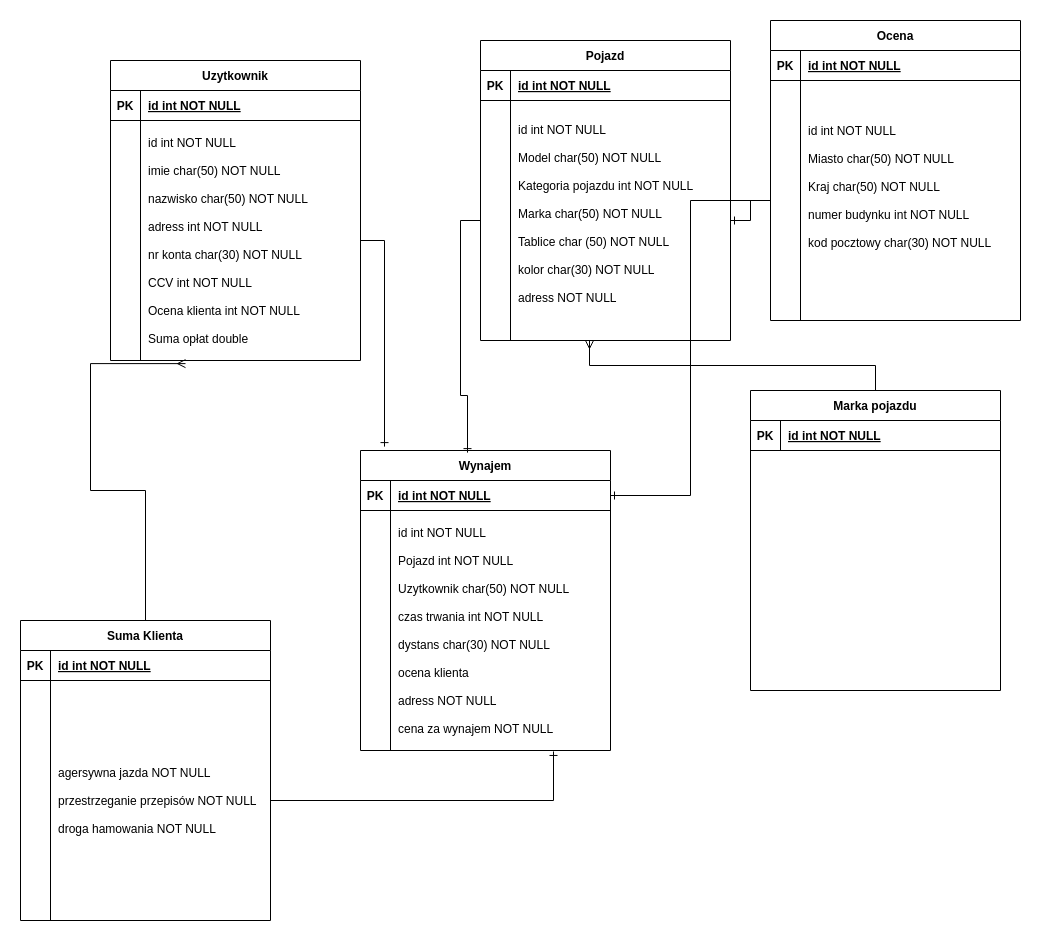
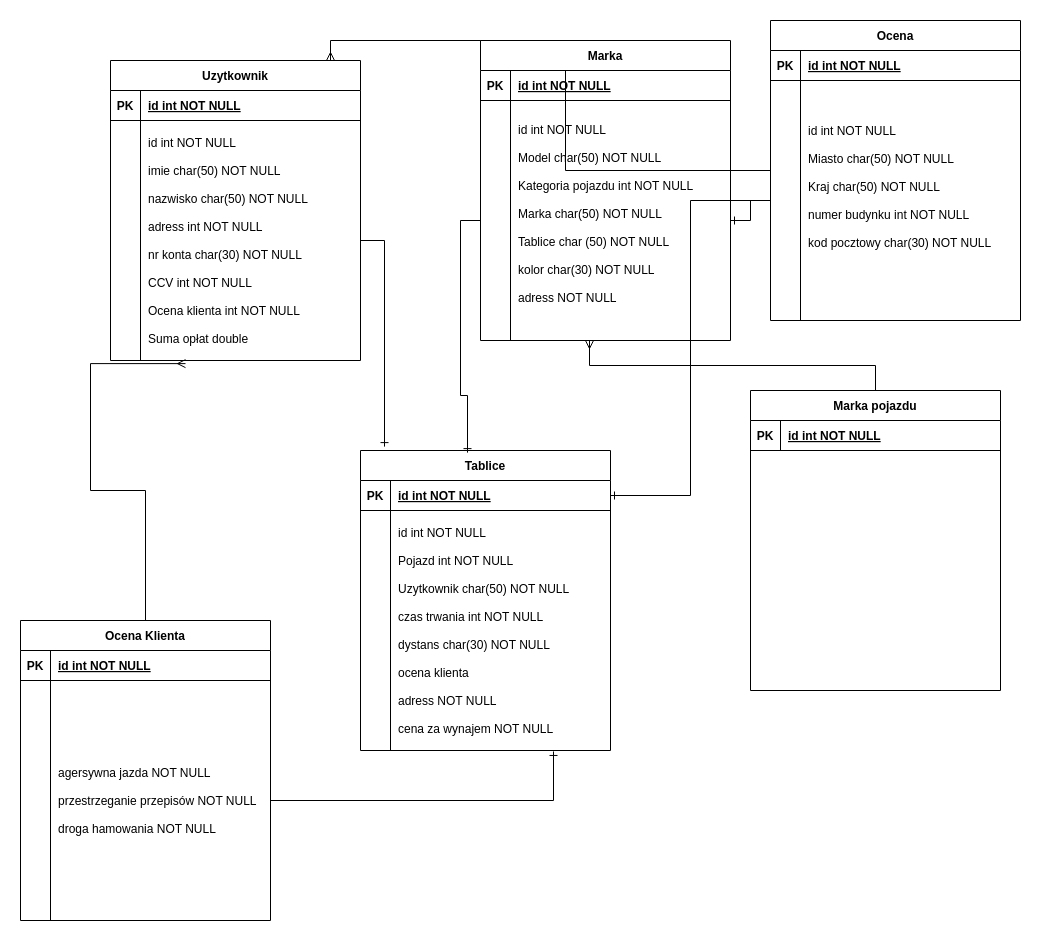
(605, 56) -> (605, 56)
none -> (618, 171)
(485, 466) -> (485, 466)
(145, 636) -> (145, 636)
